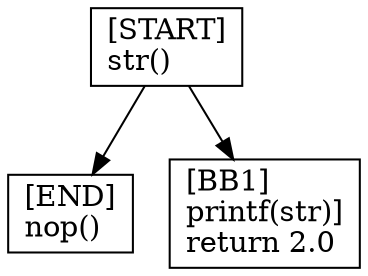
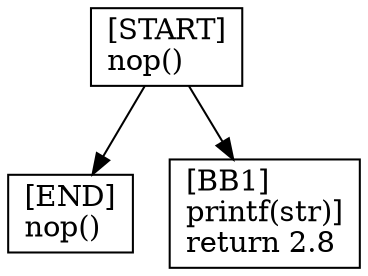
(167, 47) -> (167, 47)
(265, 214) -> (265, 214)
